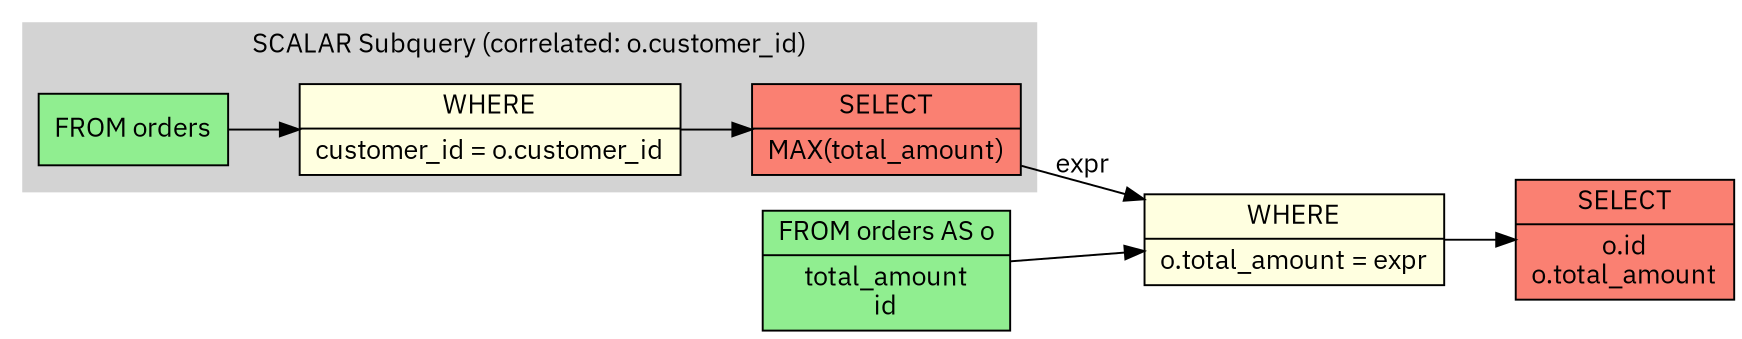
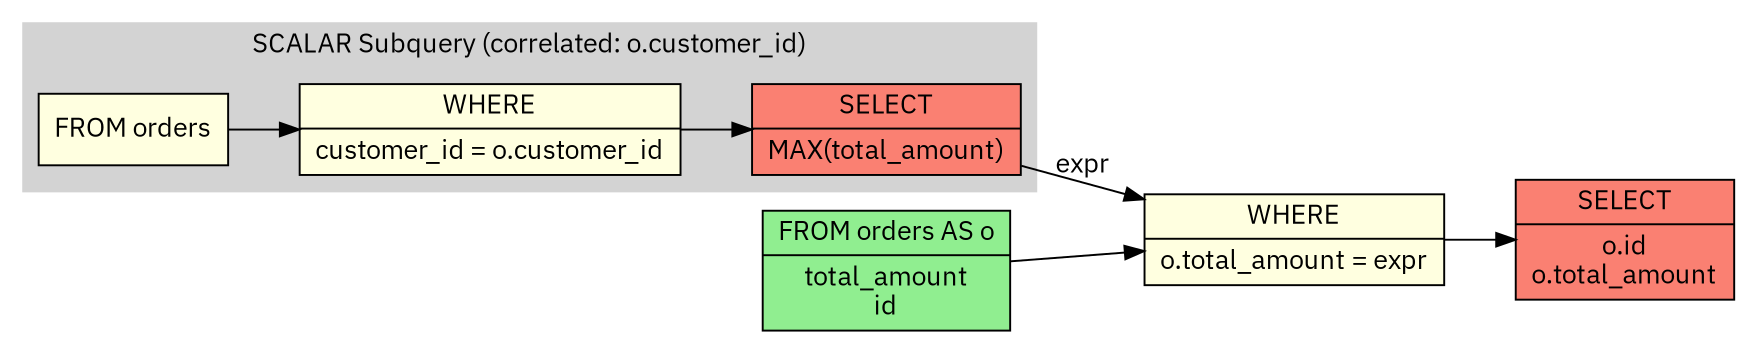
(133, 130) -> (133, 130)
